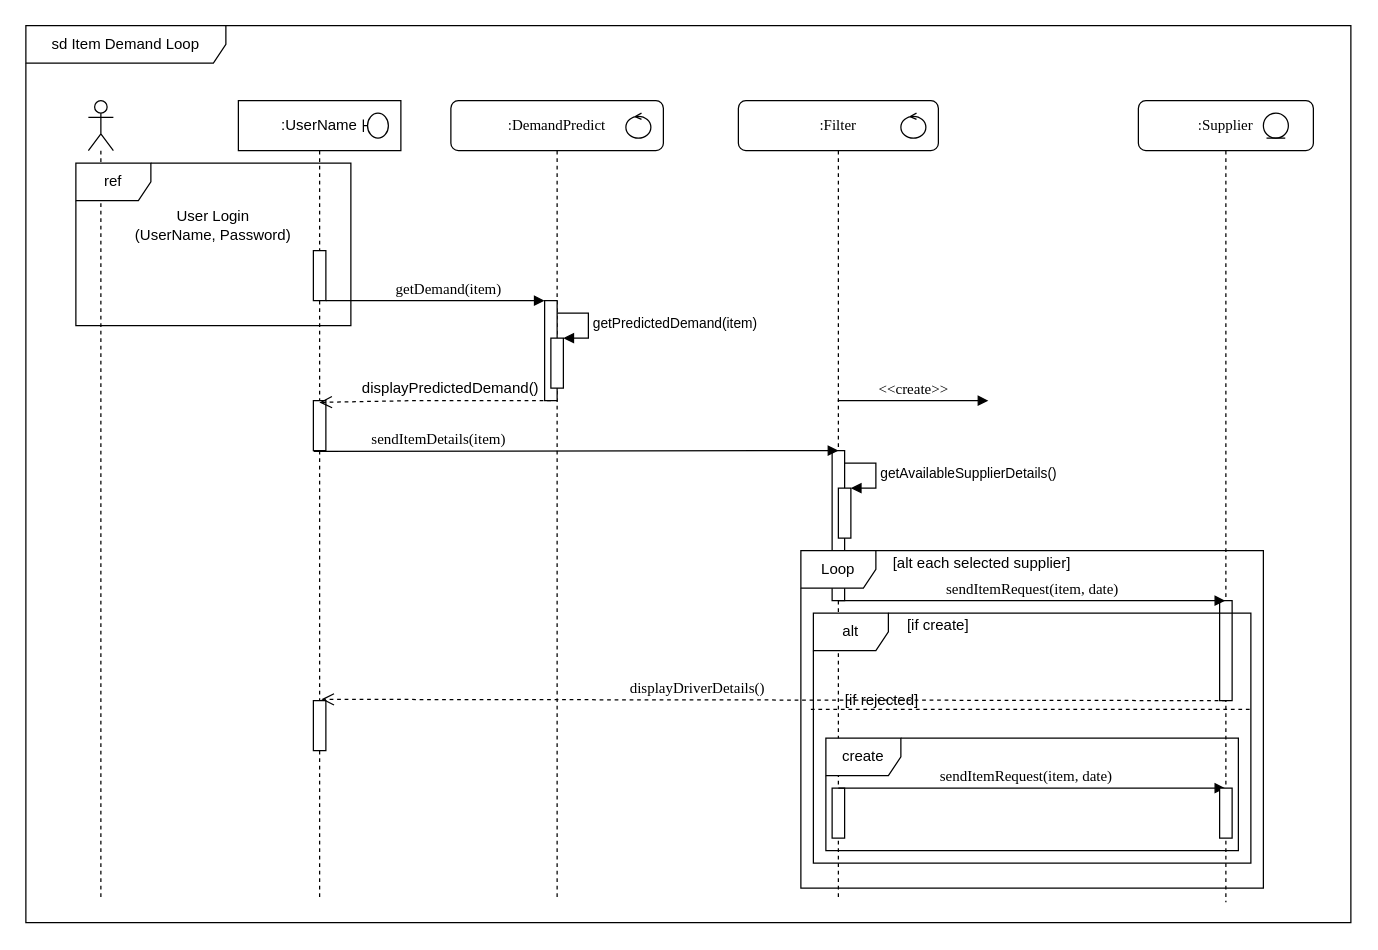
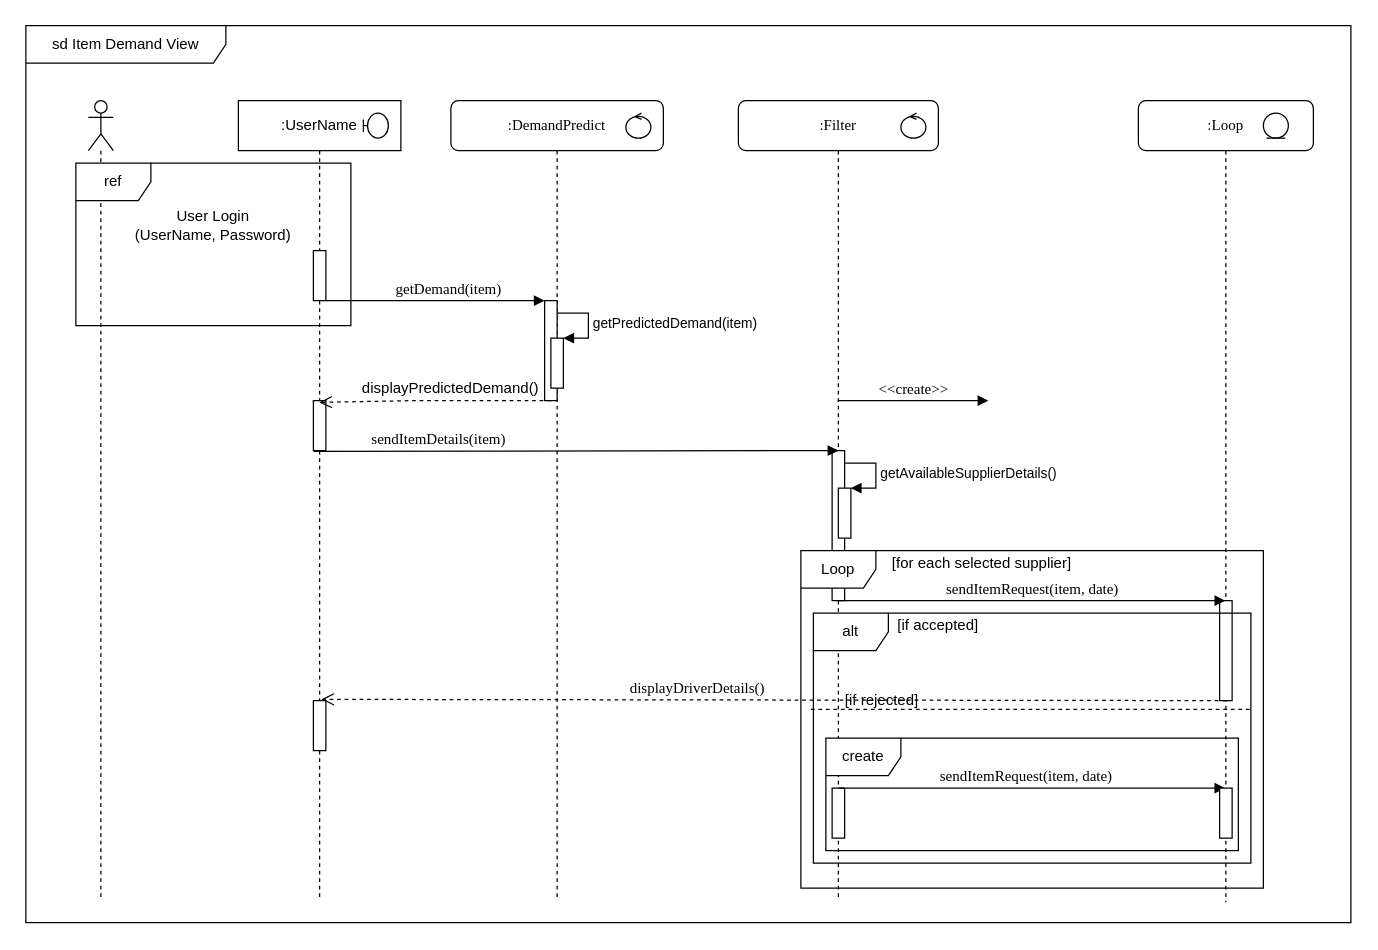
(126, 44) -> (126, 44)
(1226, 126) -> (1226, 126)
(982, 563) -> (982, 563)
(938, 626) -> (938, 626)
